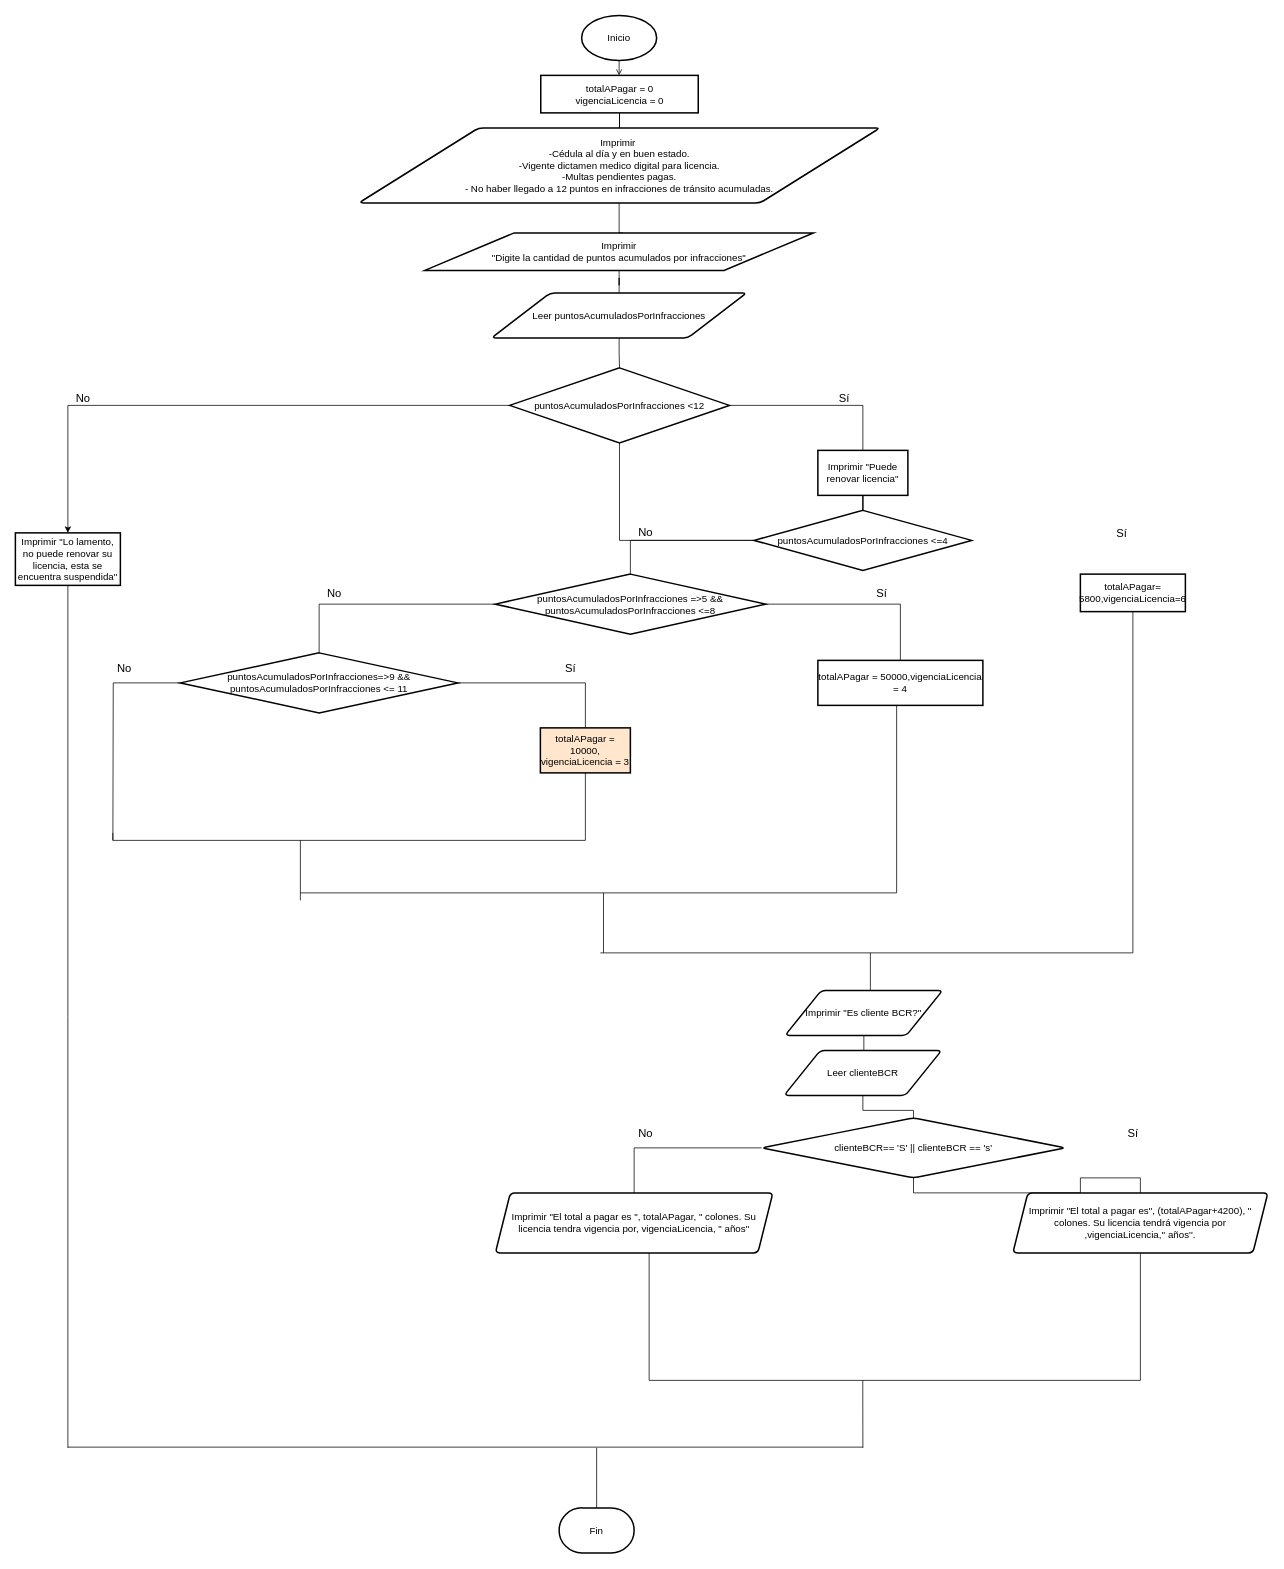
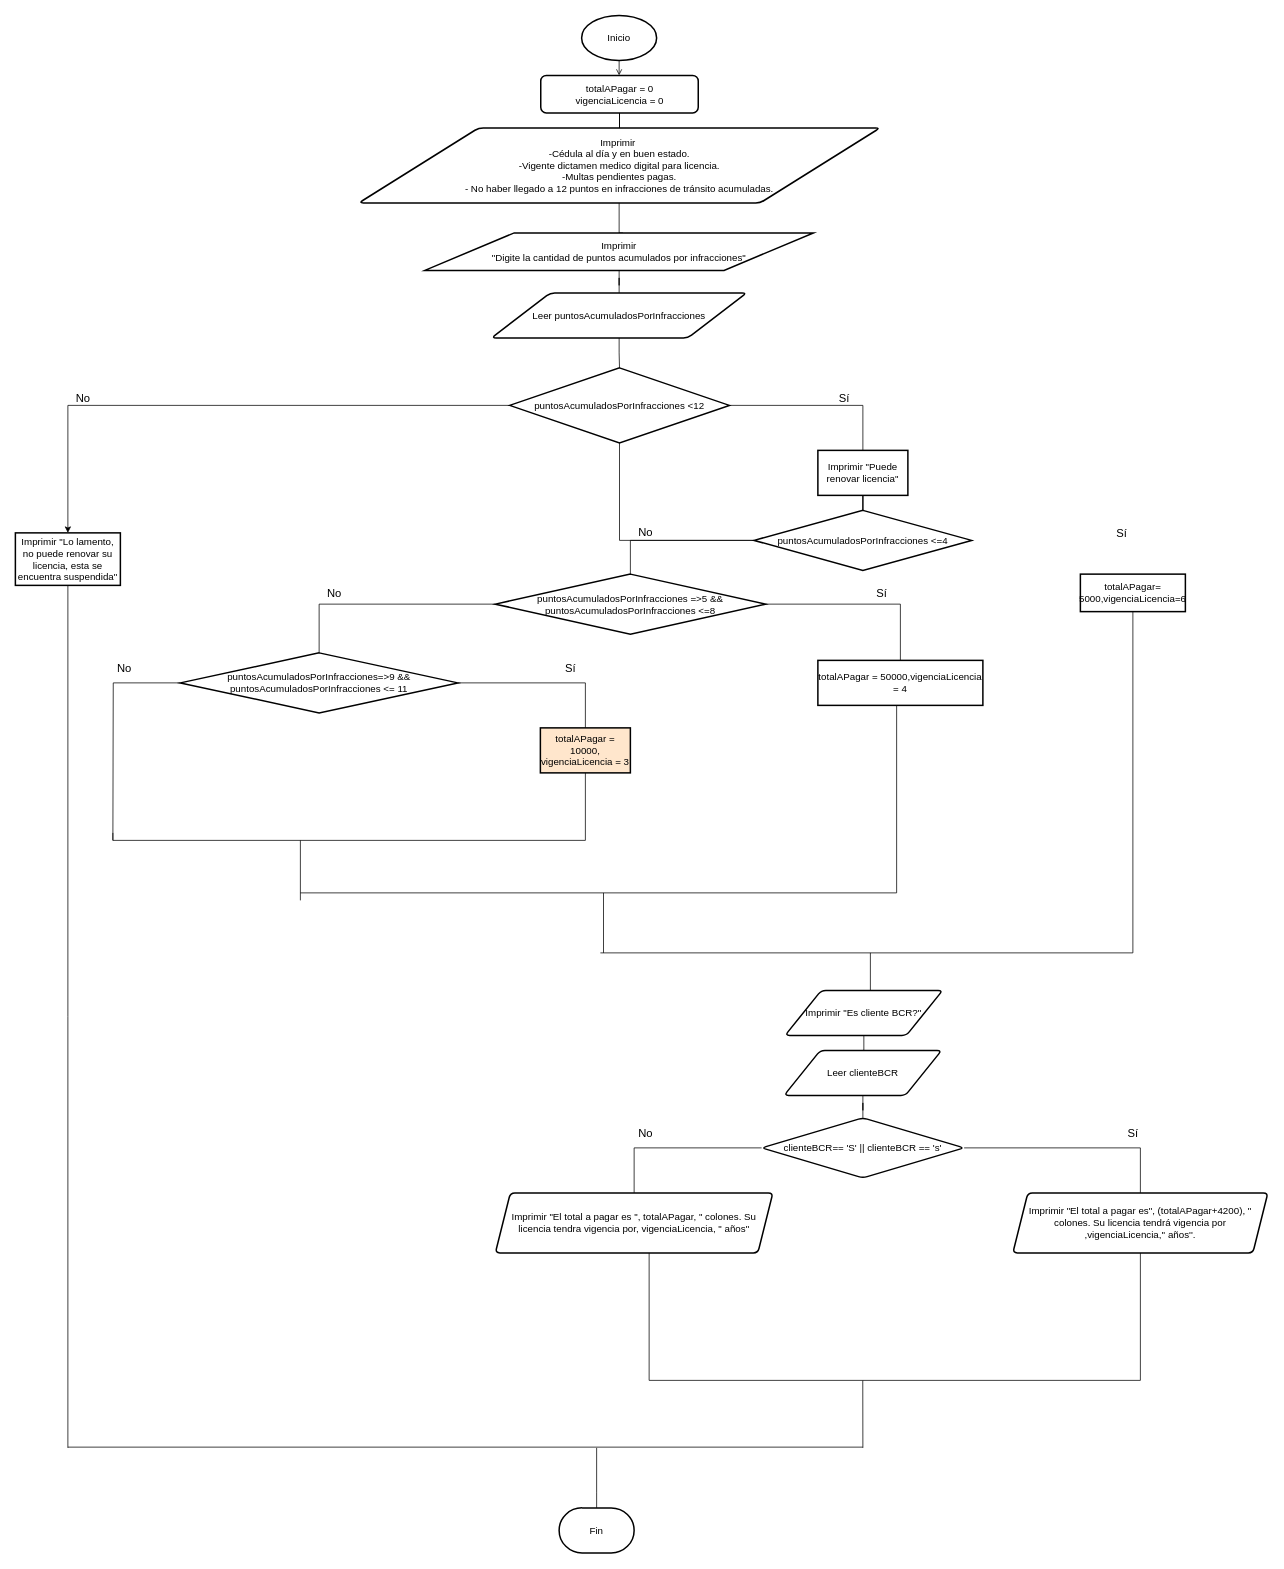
(620, 94) -> (620, 94)
(1133, 593) -> (1133, 593)
(914, 1148) -> (863, 1148)
